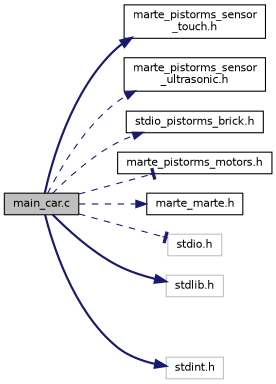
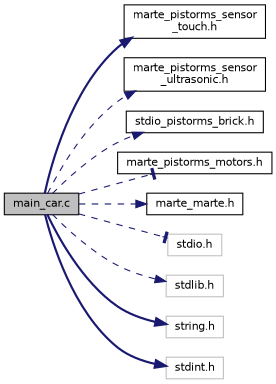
(99, 254) -> (99, 254)
none -> (195, 327)
